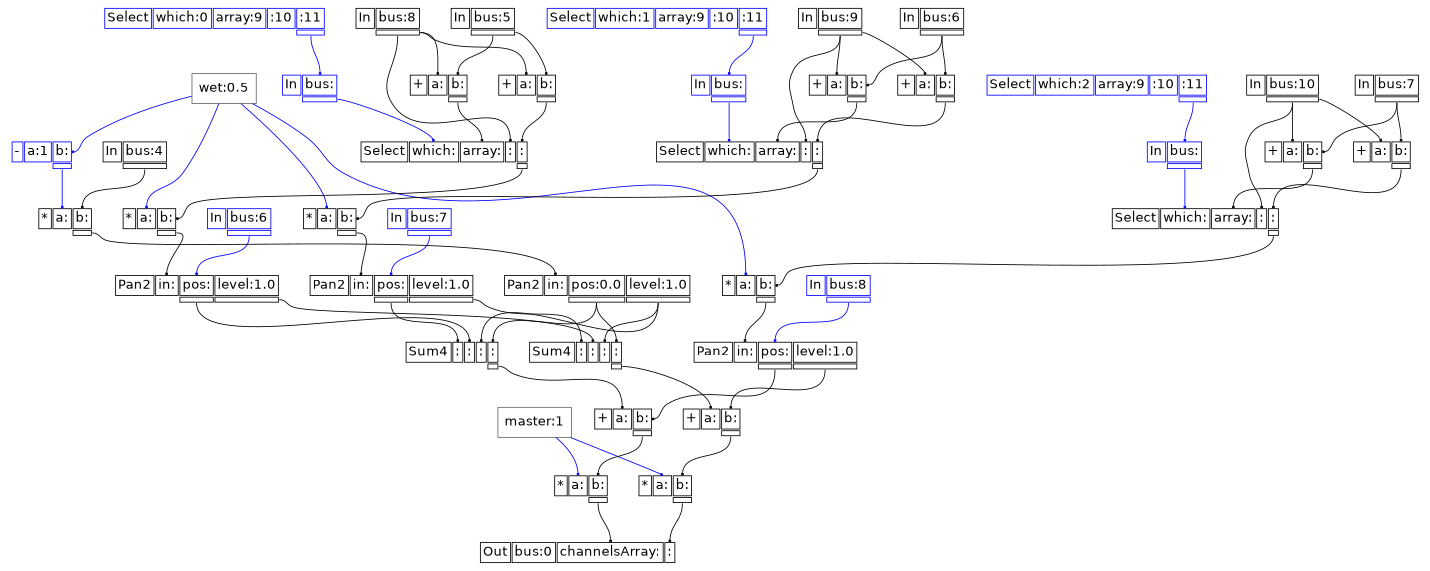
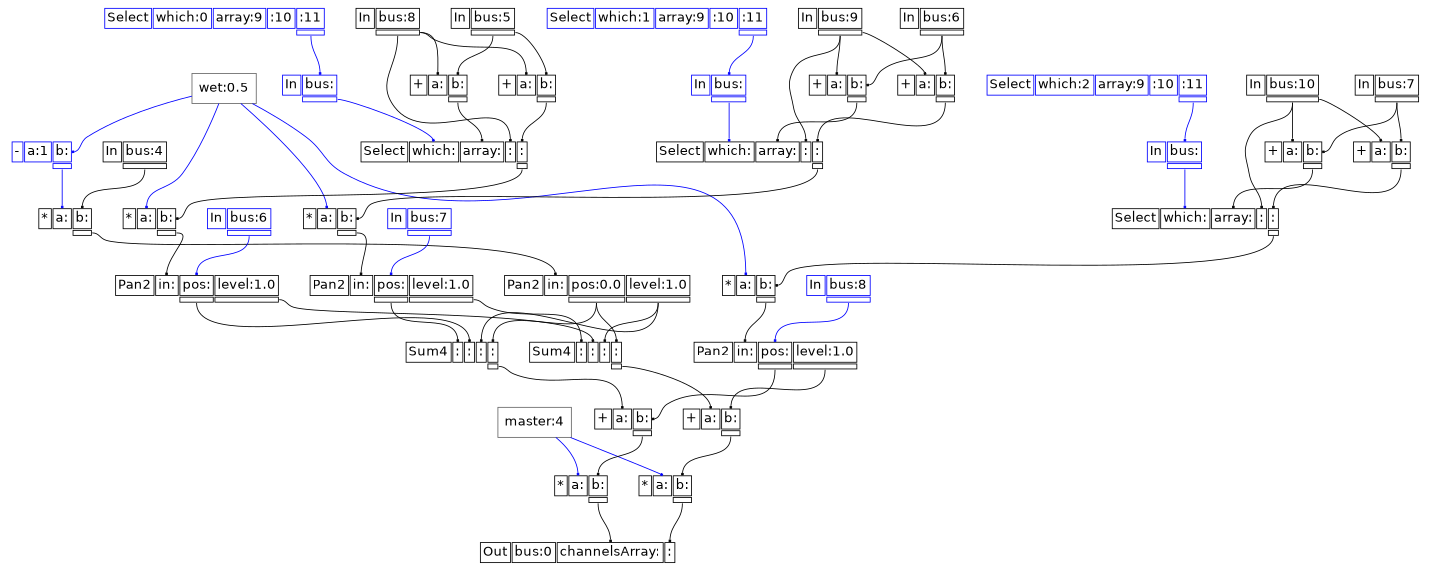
(535, 422) -> (535, 422)
